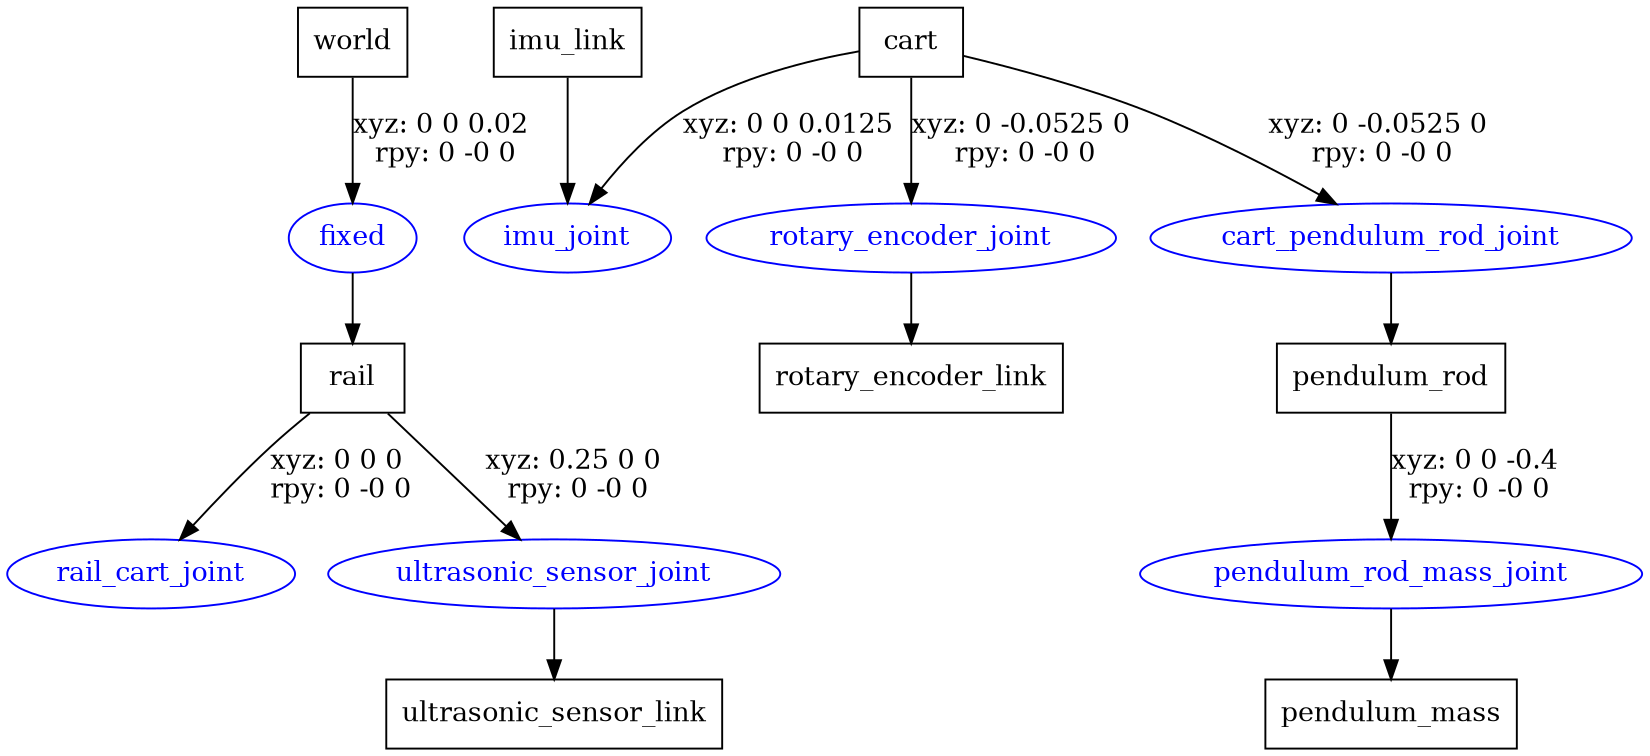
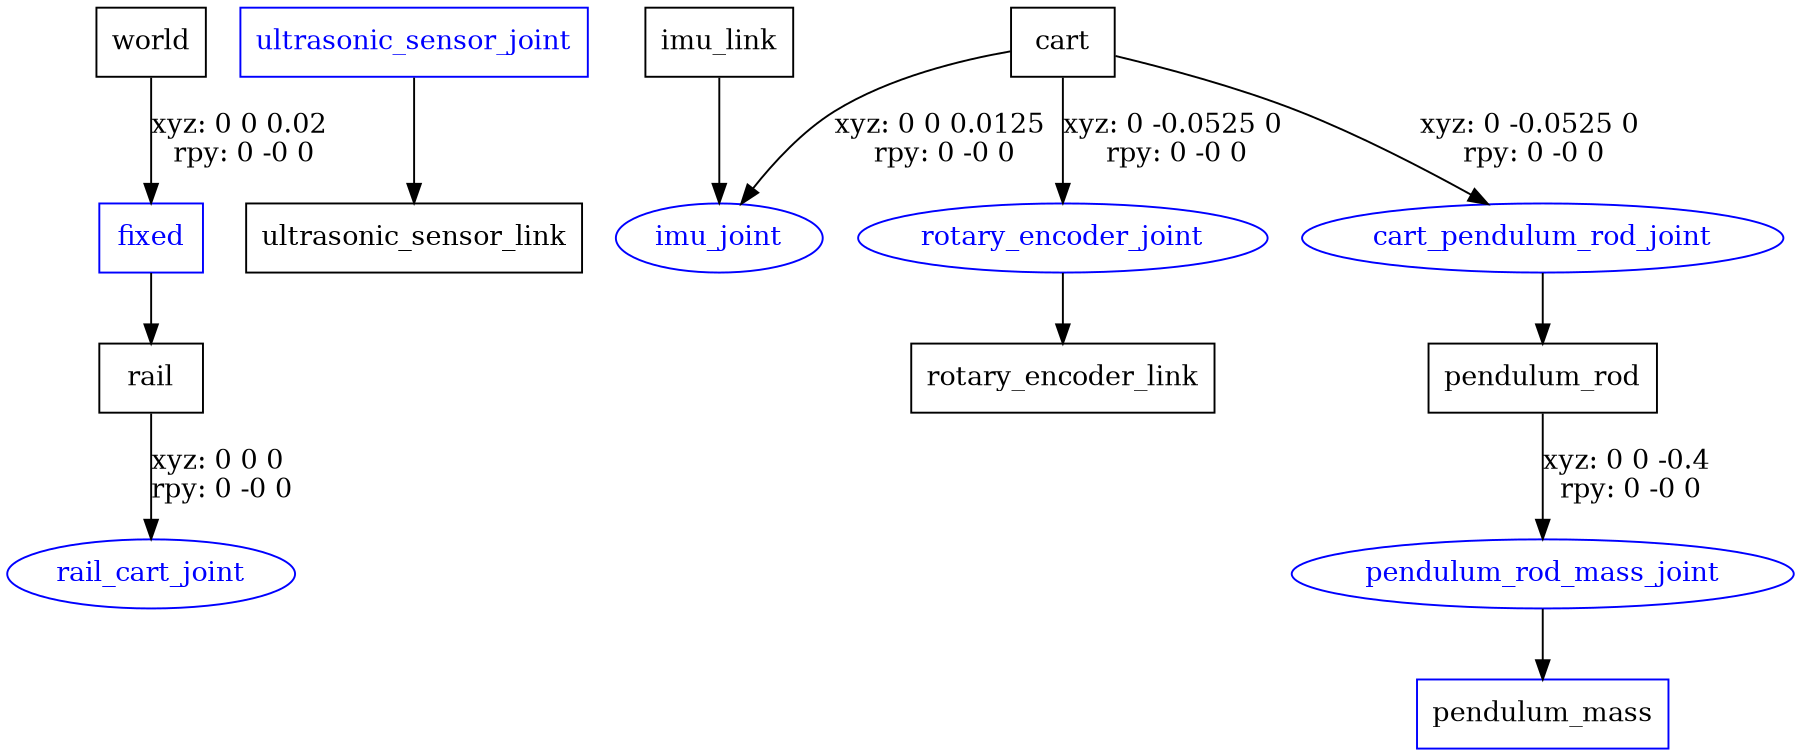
(353, 238) -> (151, 238)
(447, 470) -> none
(554, 574) -> (414, 42)
(1391, 714) -> (1543, 714)
